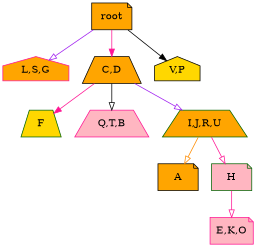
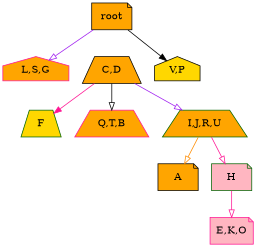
(112, 40) -> none
(112, 124) -> (112, 124)
